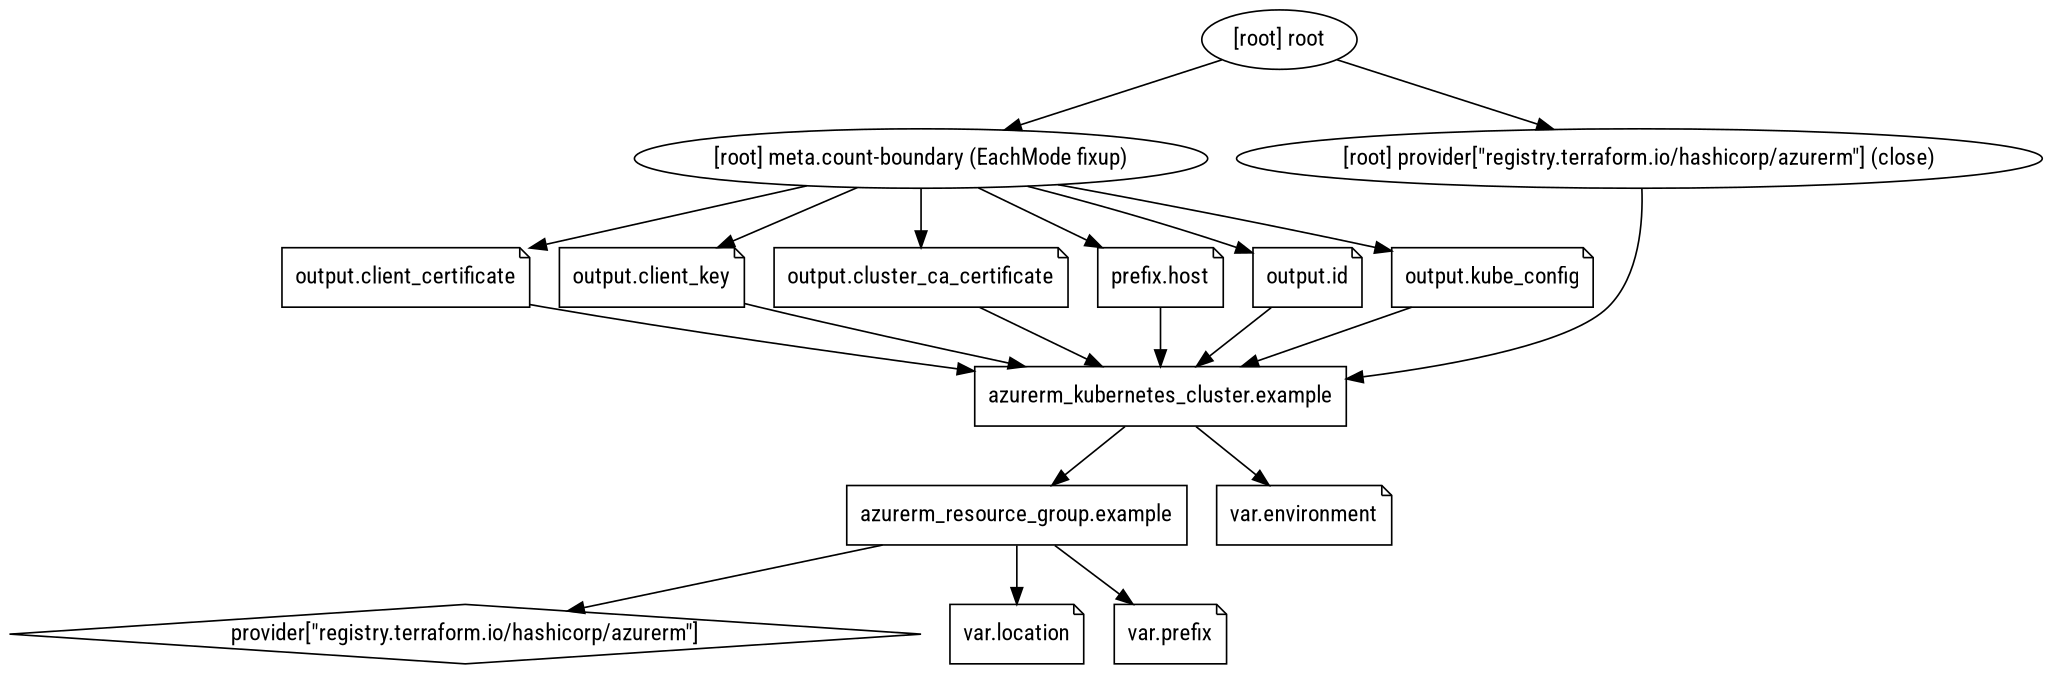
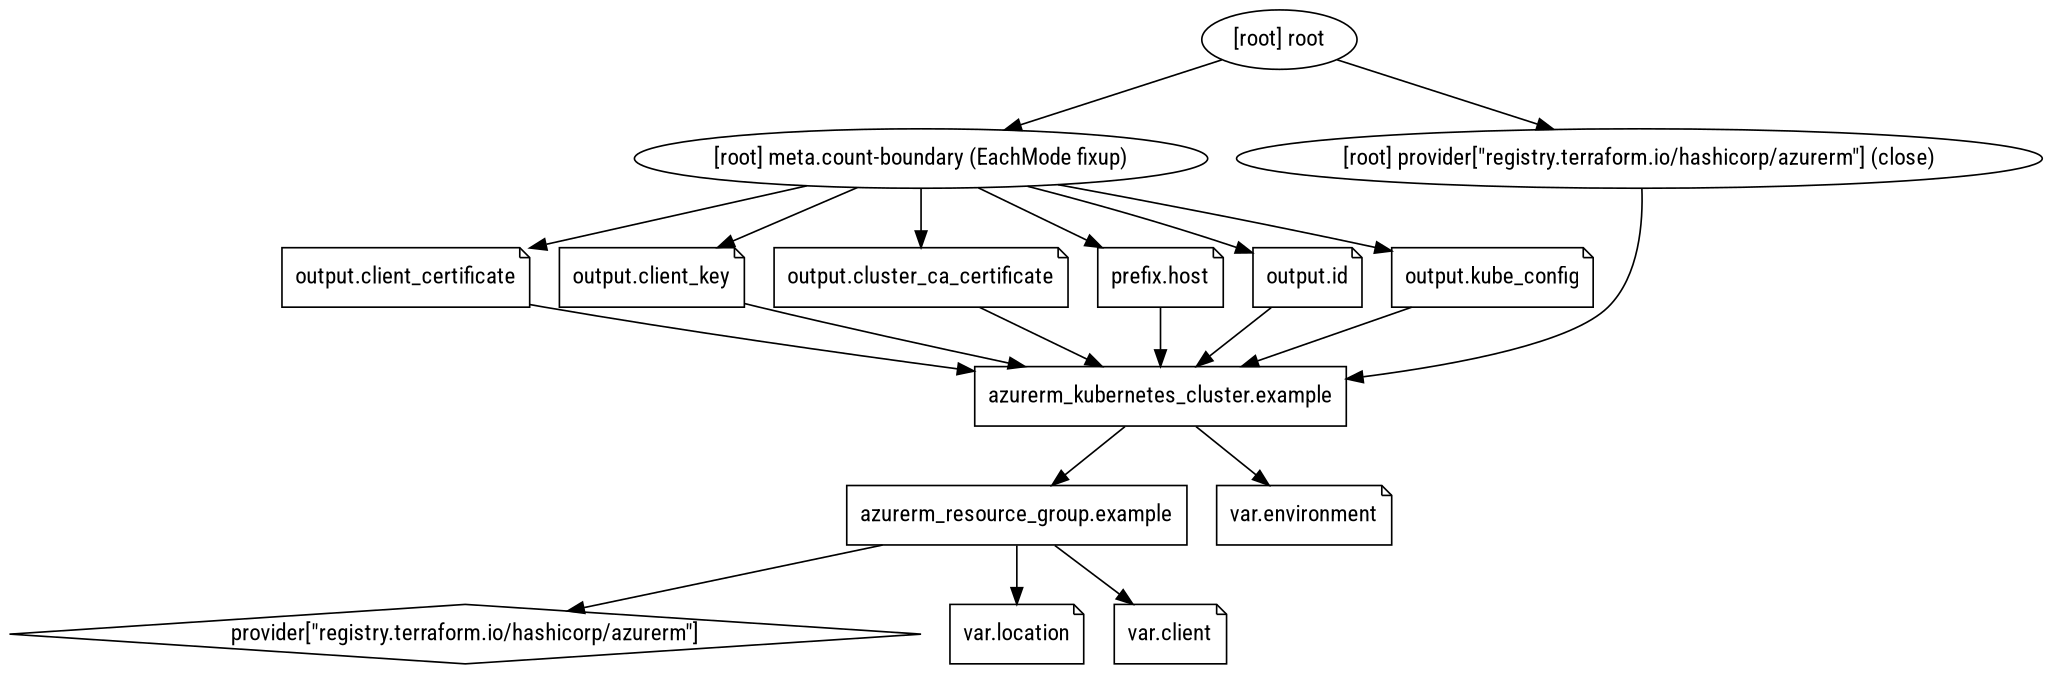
(1170, 634) -> (1170, 634)
